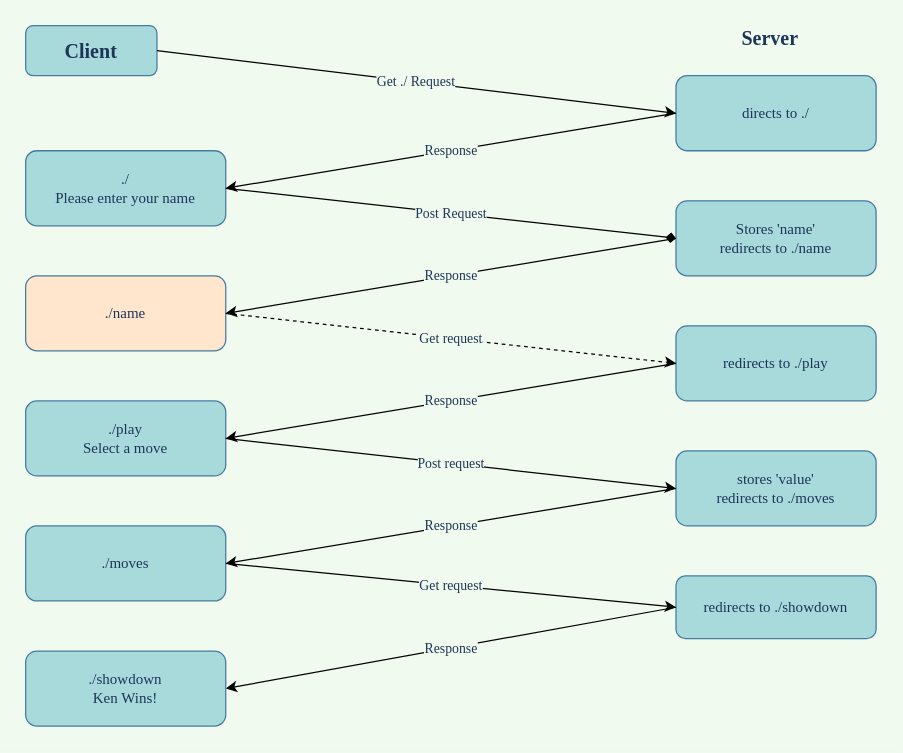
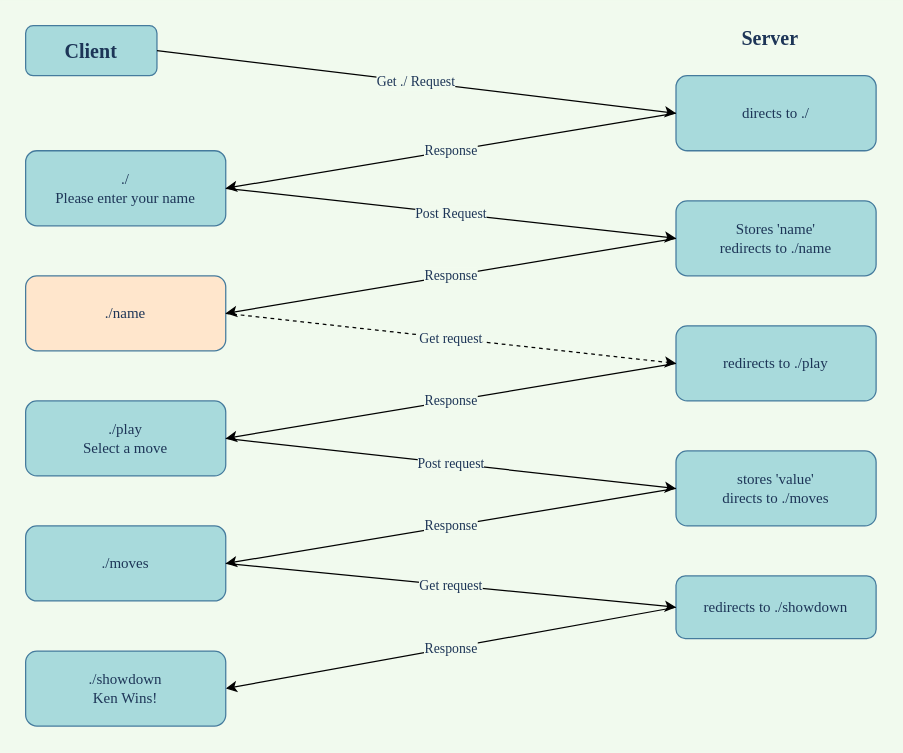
(665, 237) -> (666, 237)
(776, 488) -> (776, 488)
